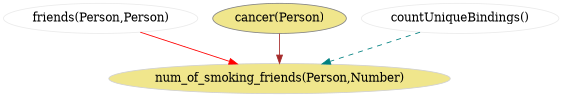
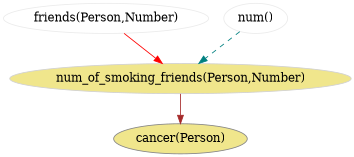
(101, 18) -> (106, 18)
(460, 18) -> (256, 18)
(280, 44) -> (180, 105)
